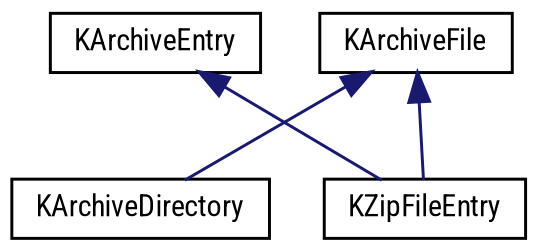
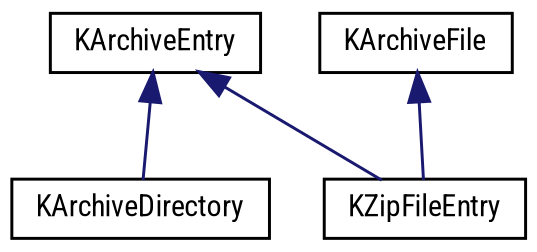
(265, 134) -> (147, 141)
